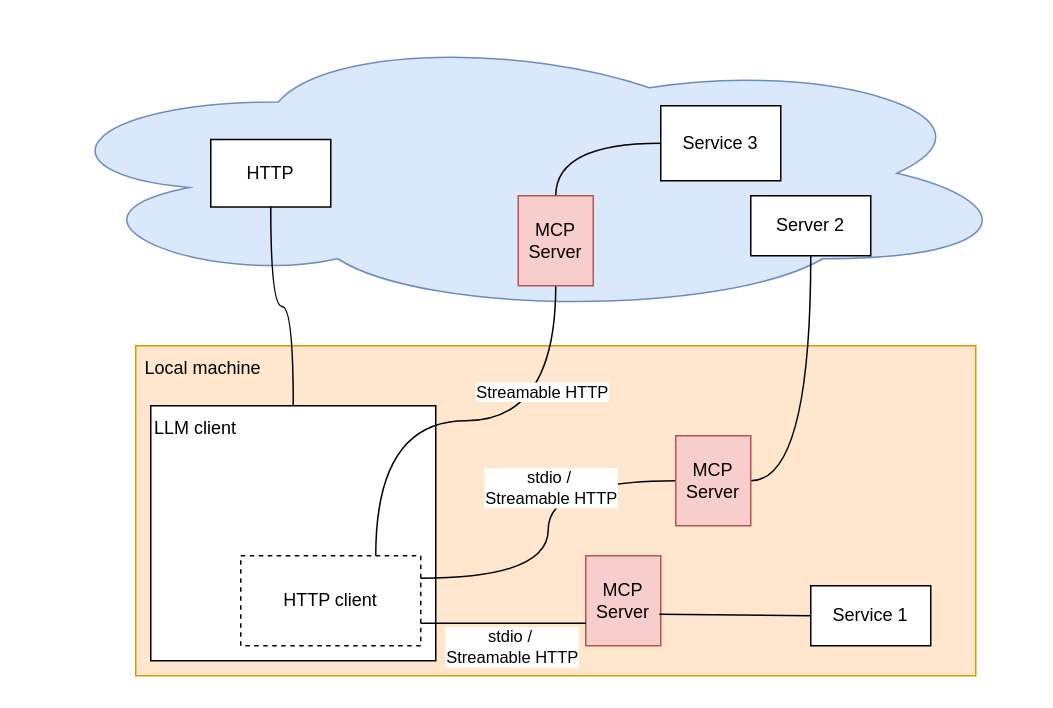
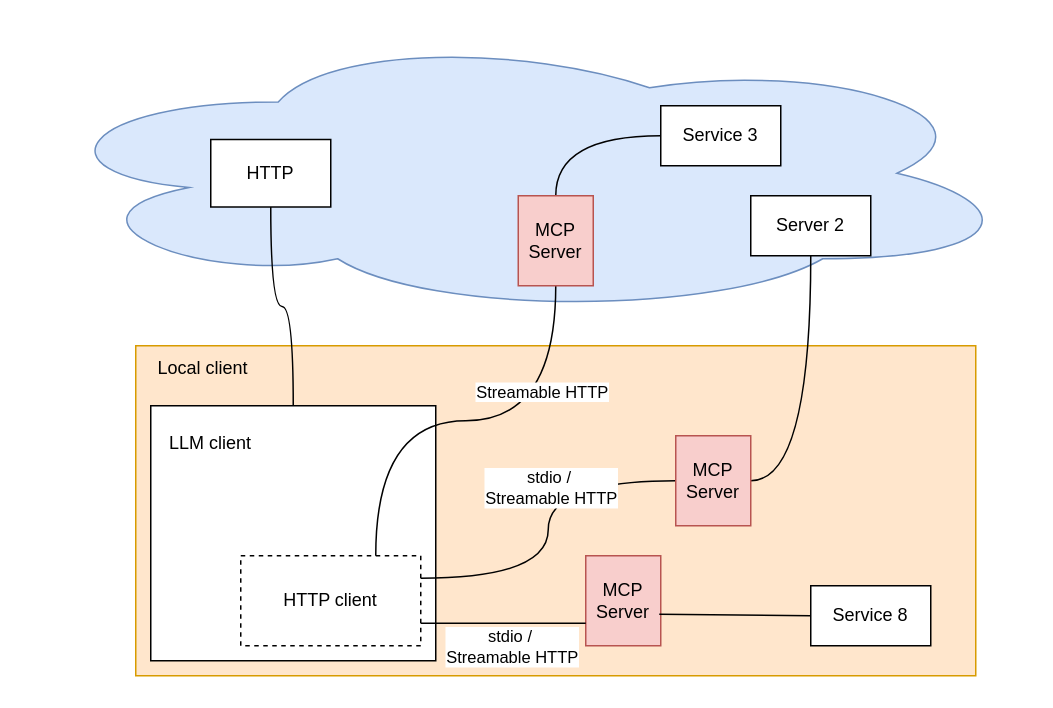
(721, 143) -> (721, 136)
(203, 368) -> (203, 368)
(196, 428) -> (211, 443)
(871, 616) -> (871, 616)
